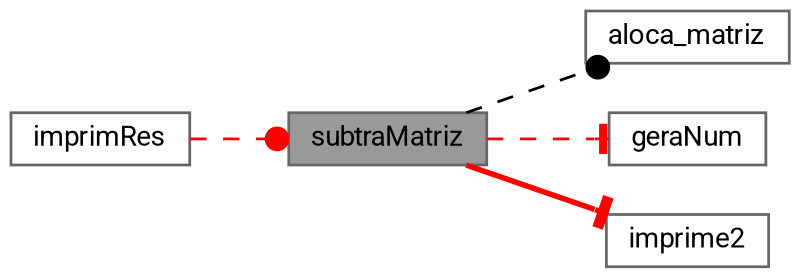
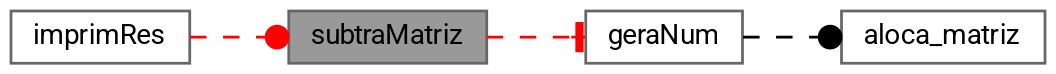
(527, 92) -> (781, 37)
(688, 241) -> none
